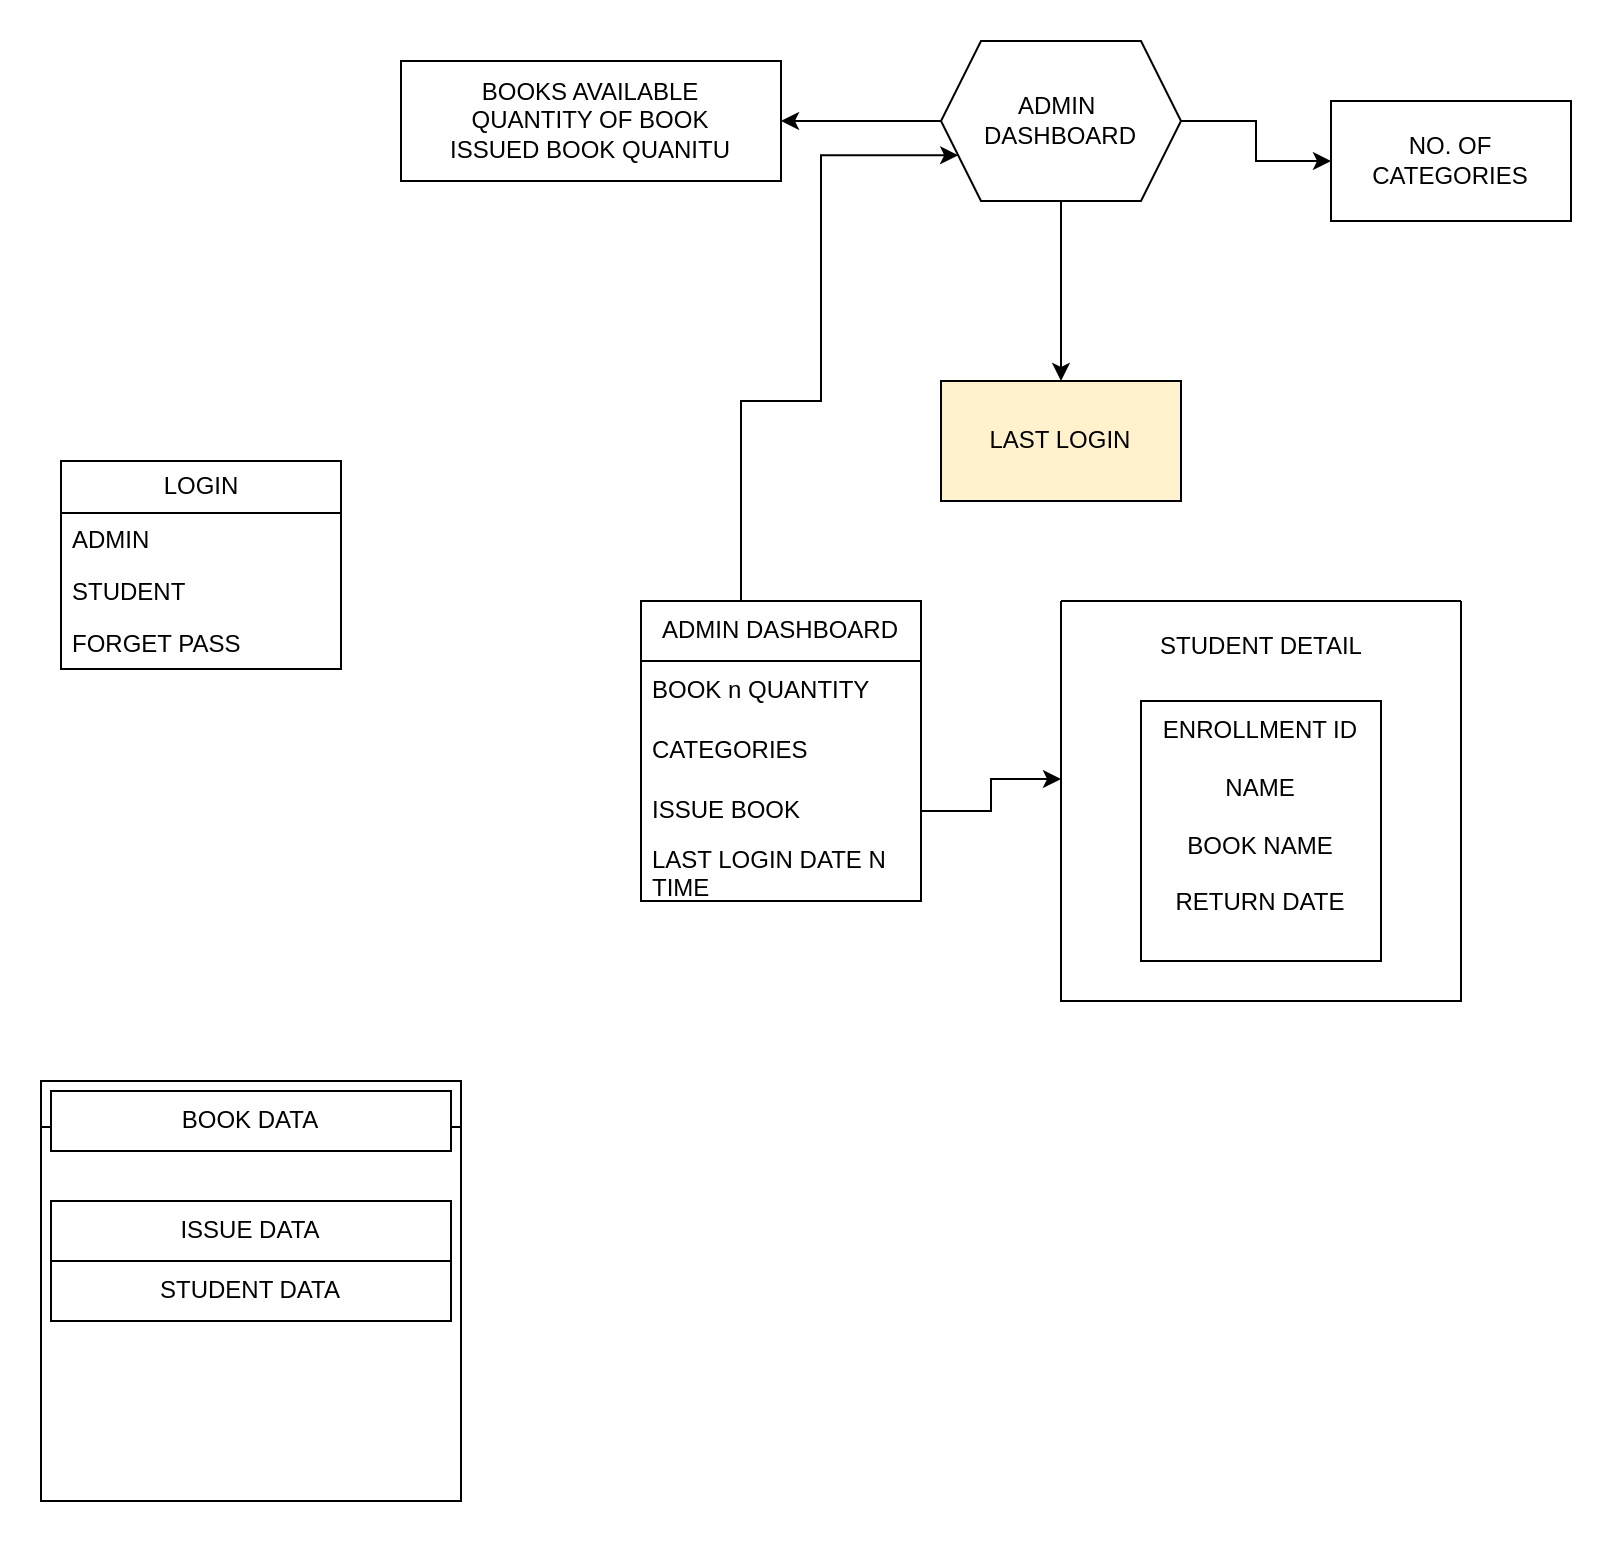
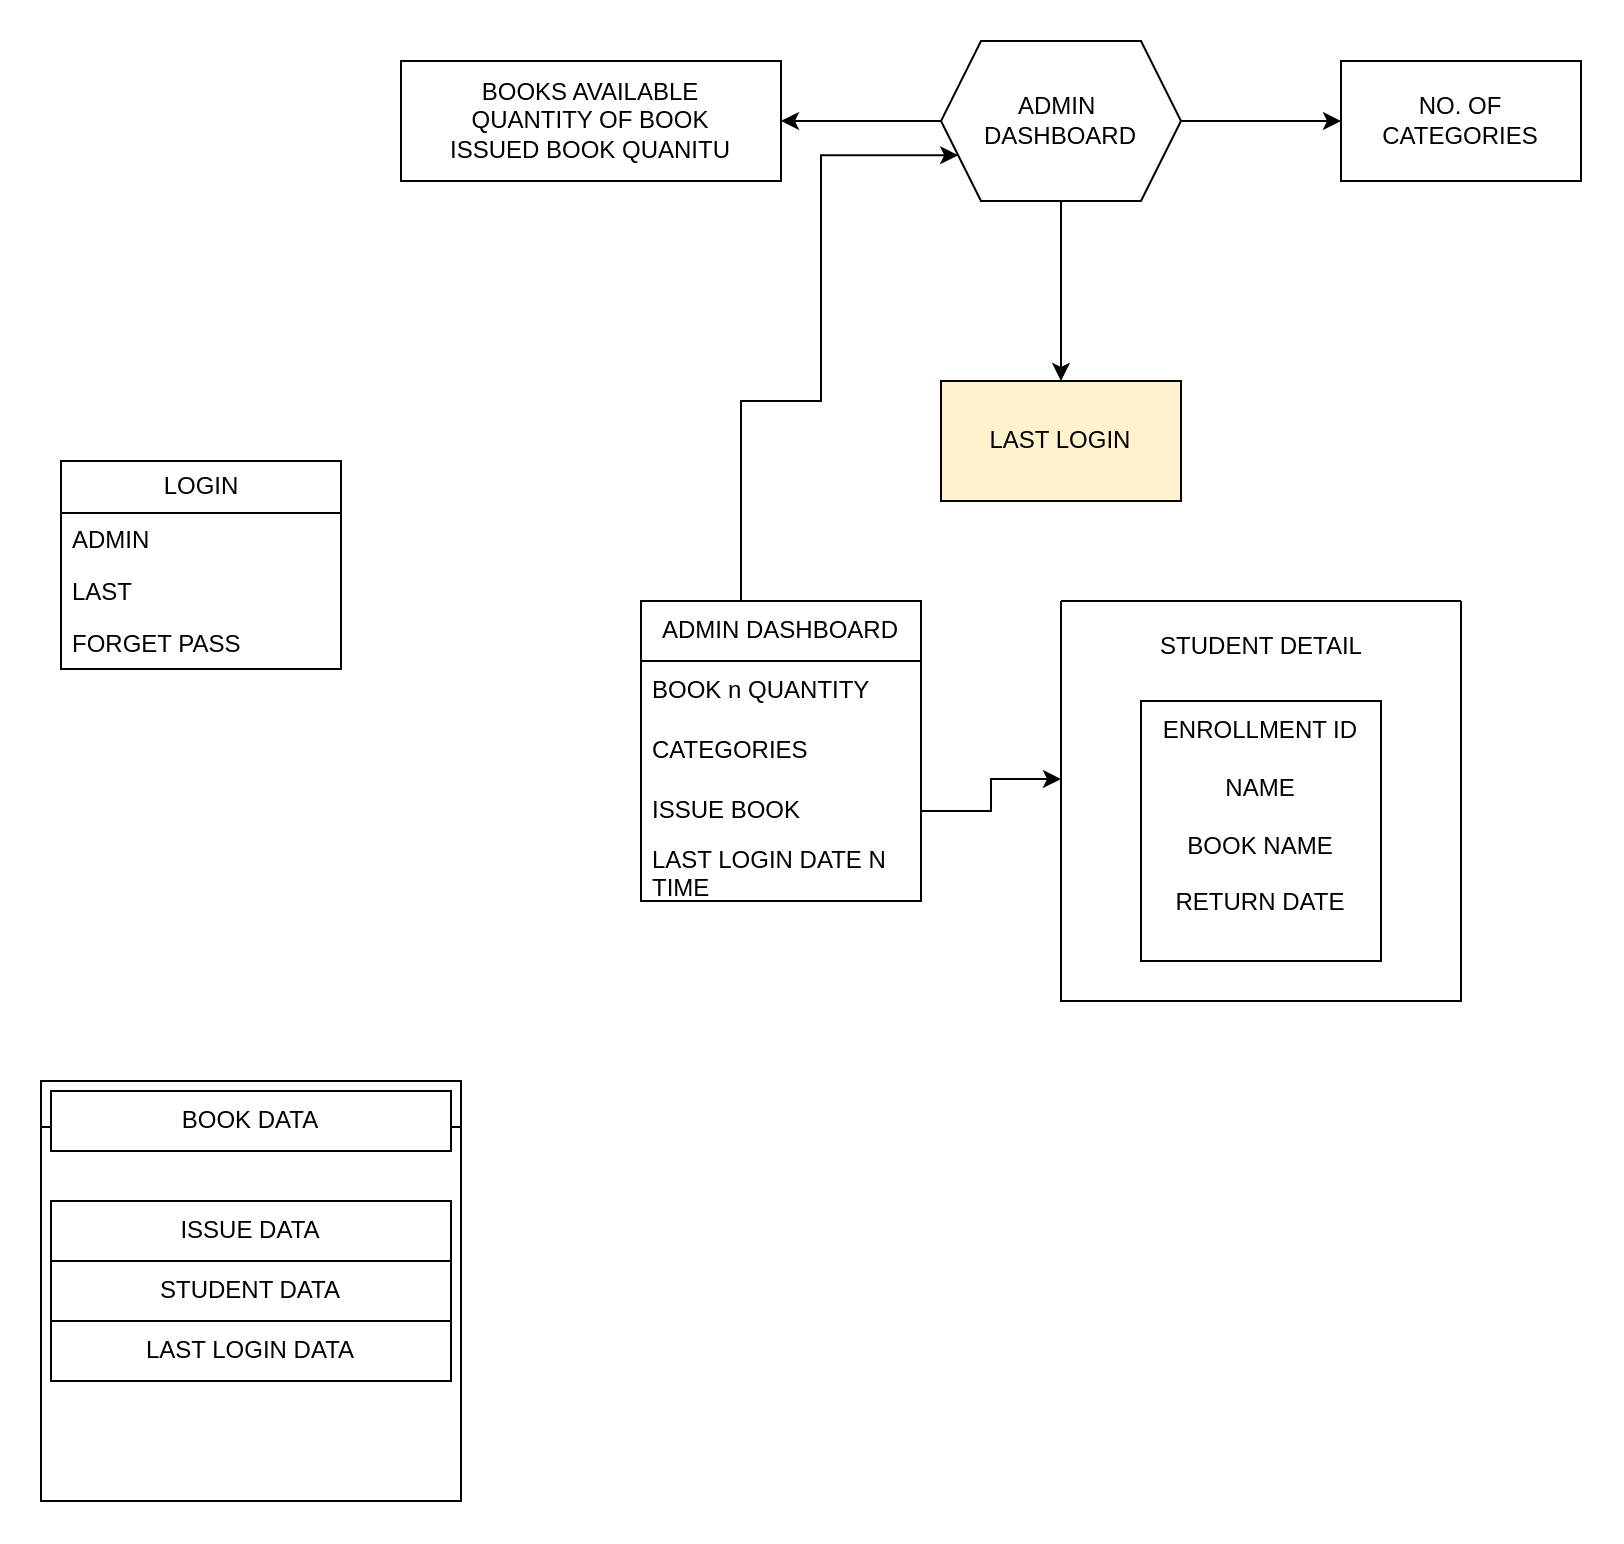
(1451, 161) -> (1461, 121)
(120, 593) -> (100, 593)
none -> (251, 1351)
